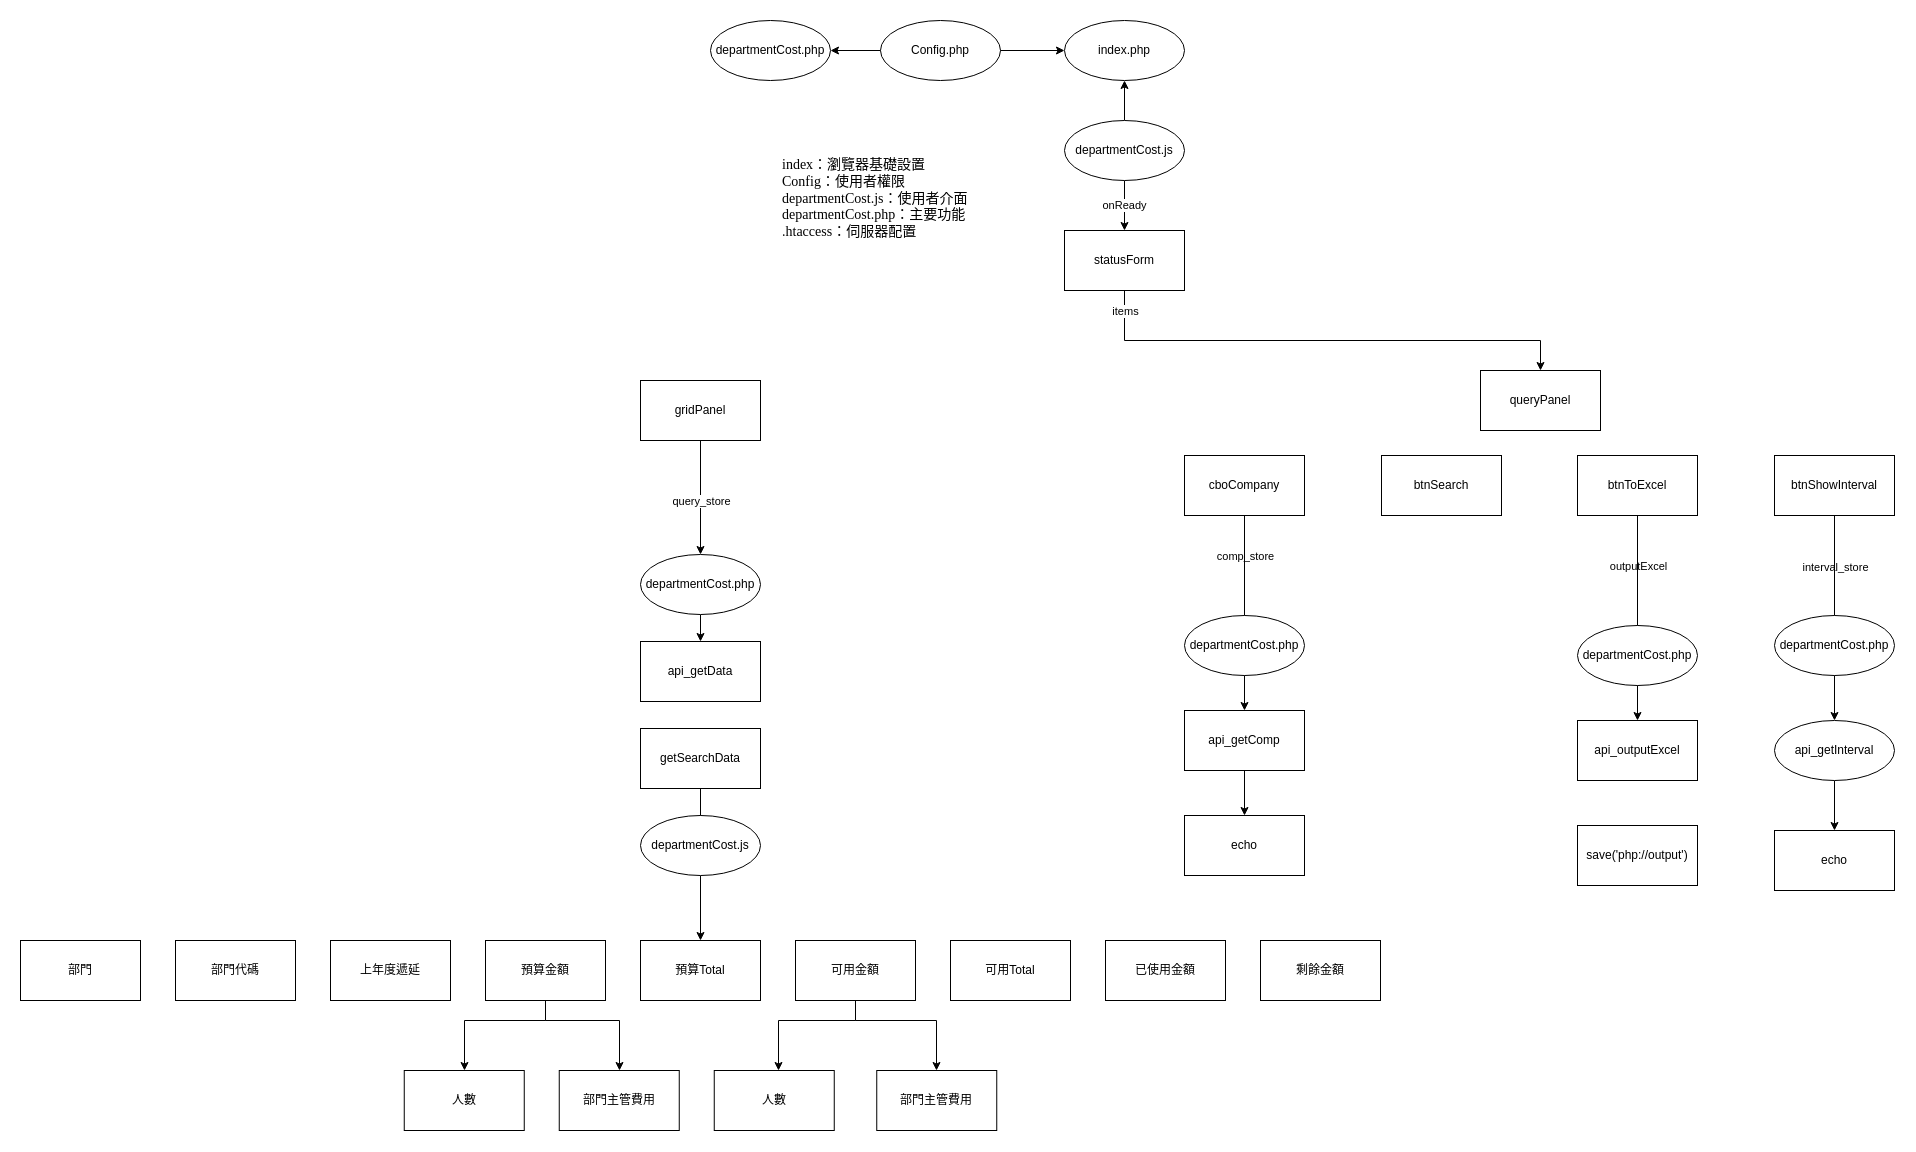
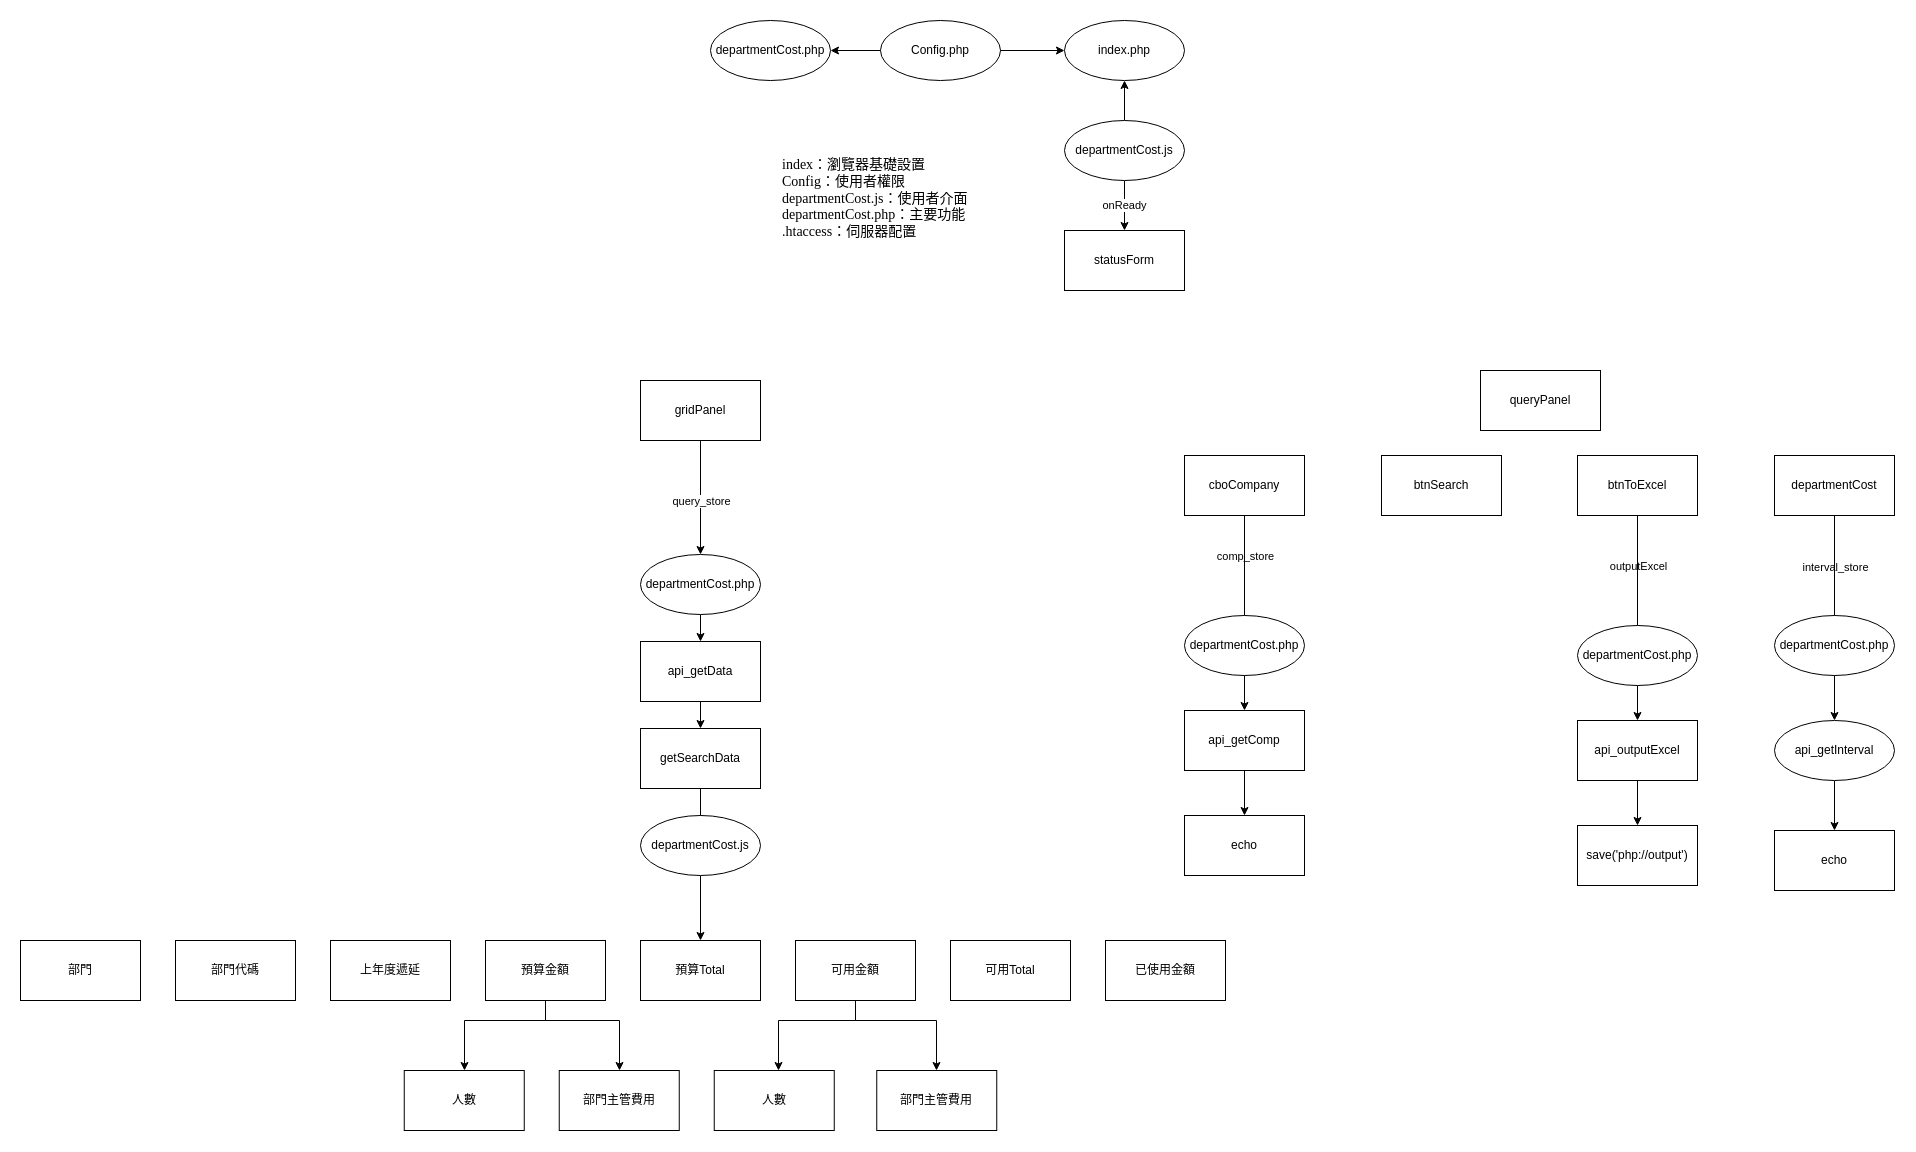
(1319, 341) -> none
(1835, 486) -> (1835, 486)
none -> (701, 719)
none -> (1638, 800)
(1321, 971) -> none
